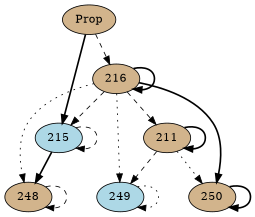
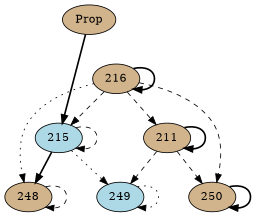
(101, 46) -> none
(202, 110) -> (202, 110)
(118, 134) -> (87, 165)
(187, 164) -> (187, 164)
